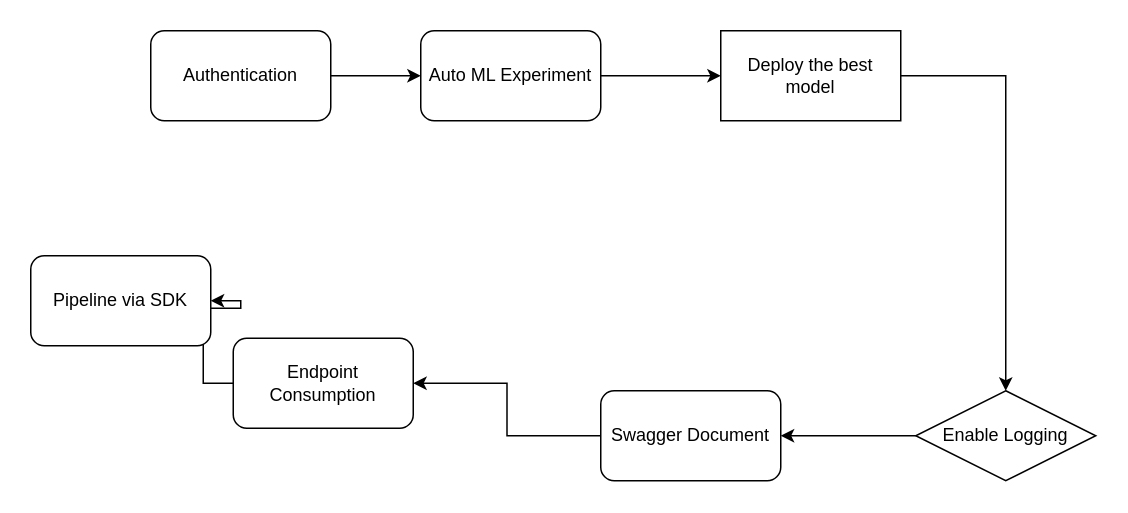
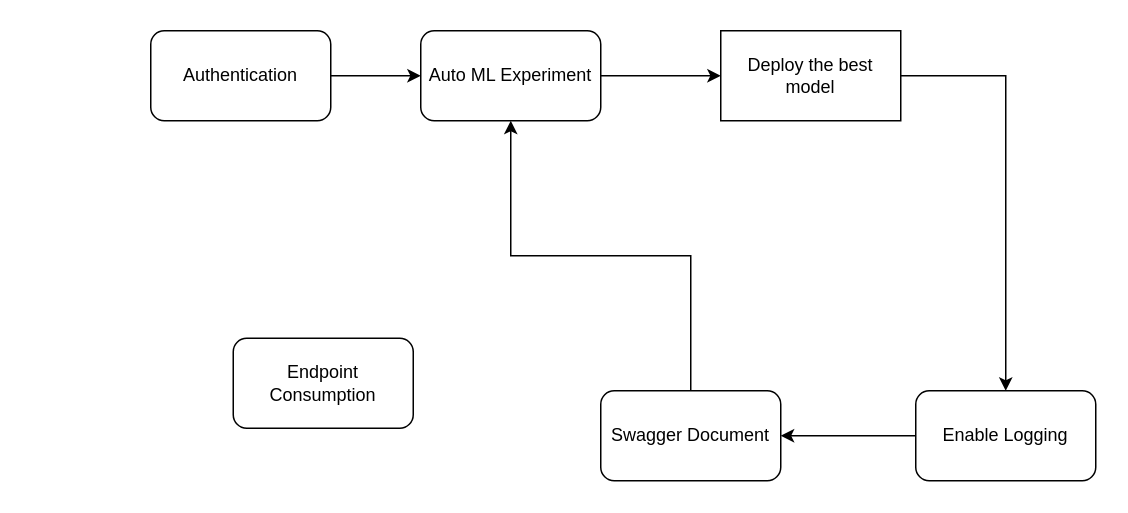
(121, 301) -> none
(203, 377) -> none
(507, 415) -> (606, 256)
(1006, 436) -> (1006, 436)
